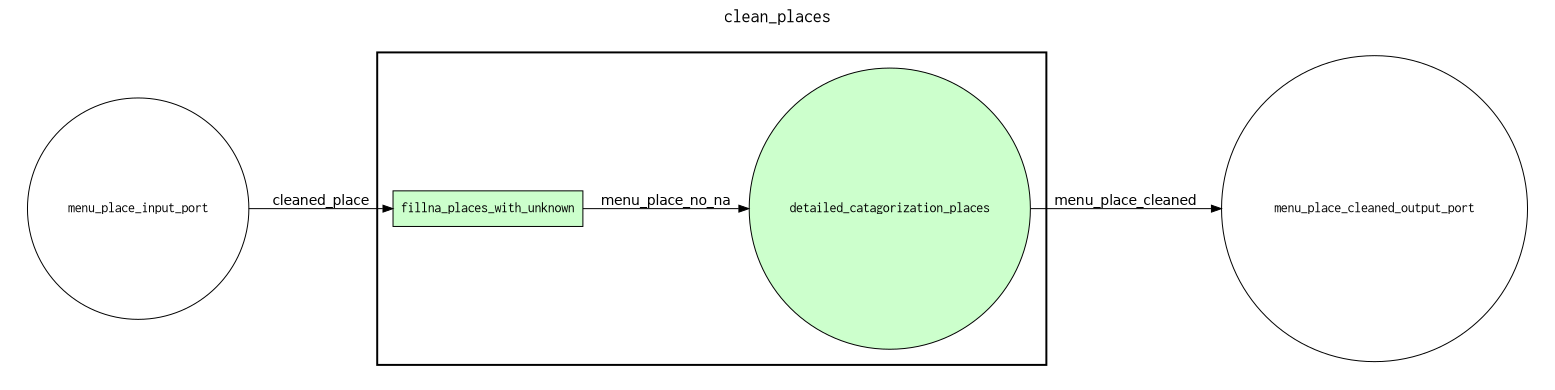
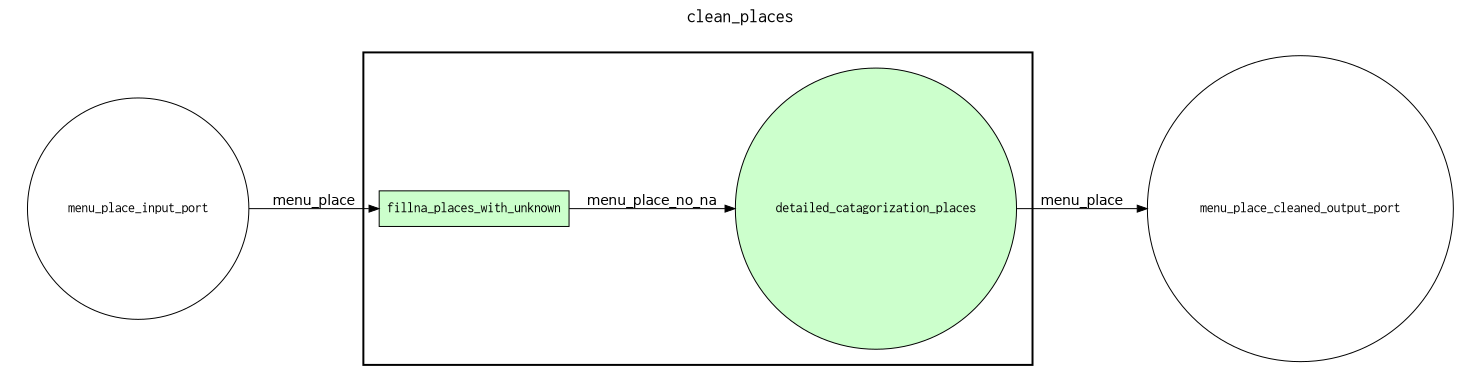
(321, 201) -> (314, 201)
(1126, 201) -> (1082, 201)
